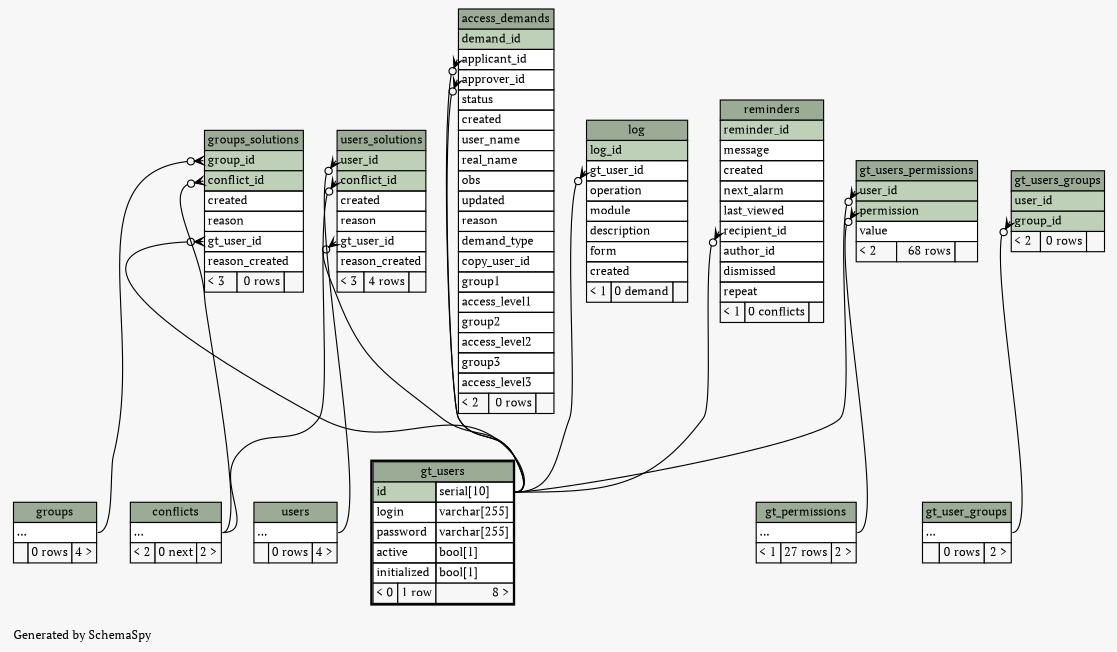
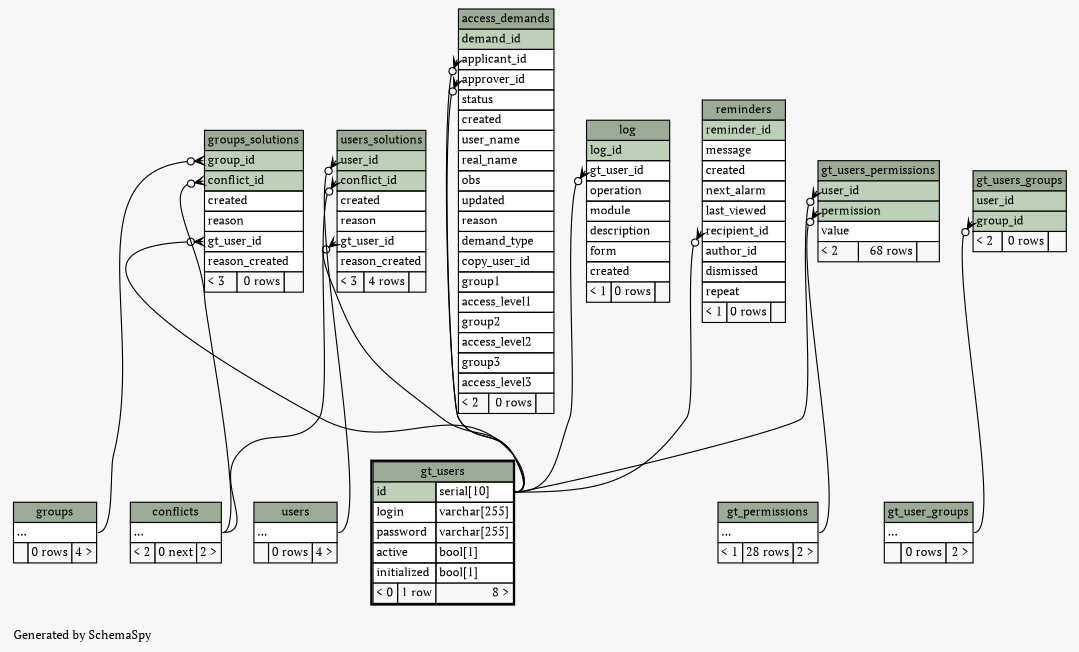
(642, 292) -> (633, 292)
(777, 312) -> (749, 312)
(806, 552) -> (768, 552)
